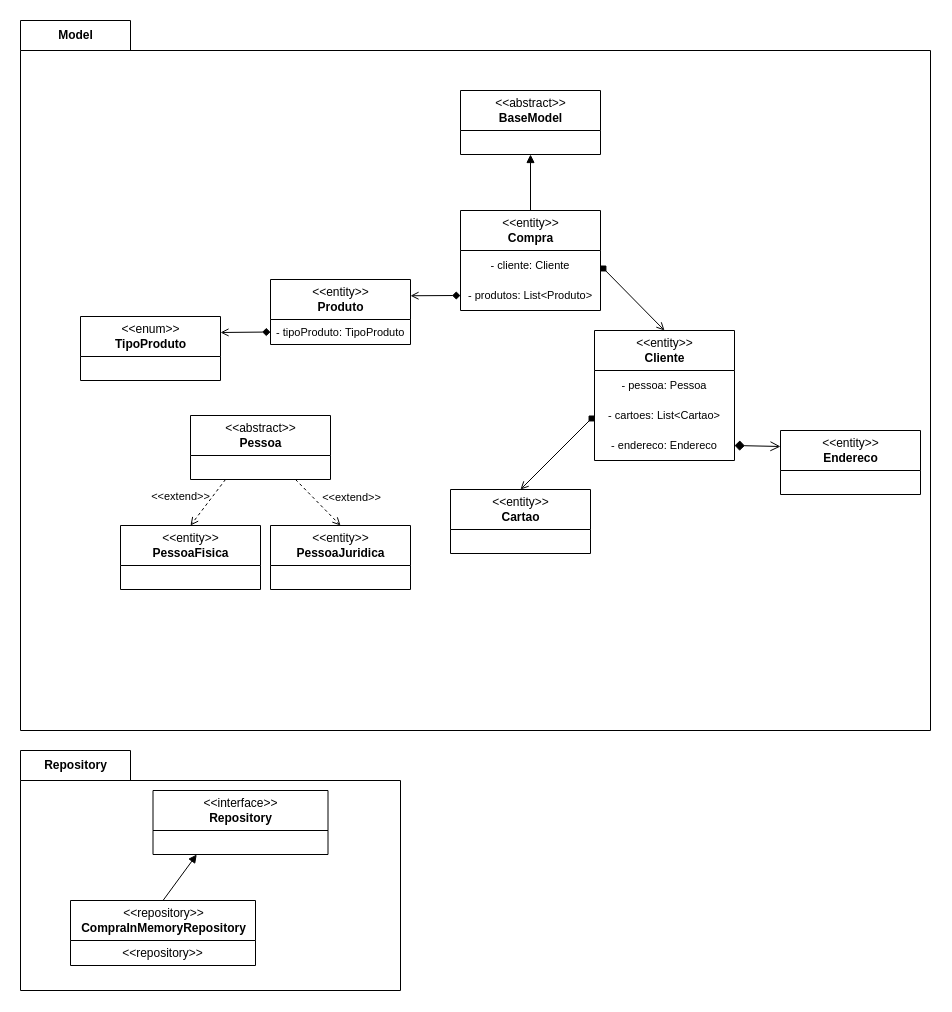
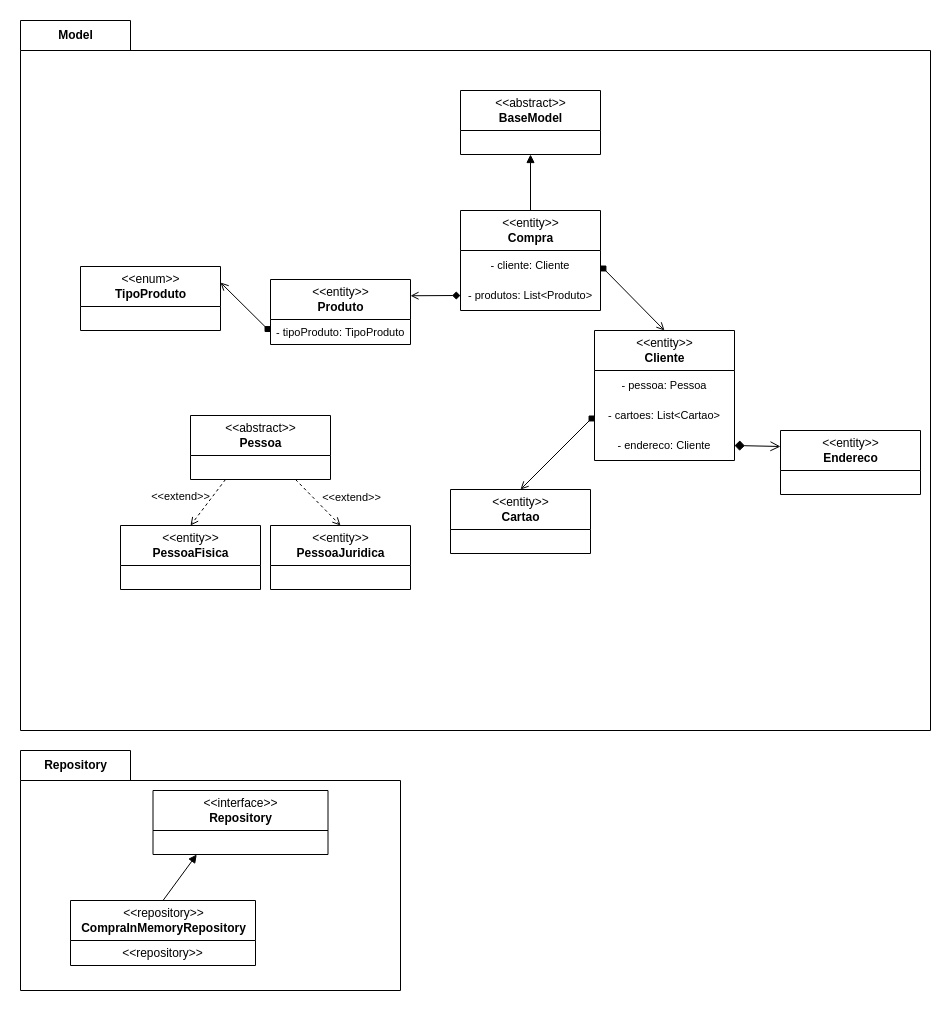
(151, 349) -> (151, 299)
(665, 446) -> (665, 446)
